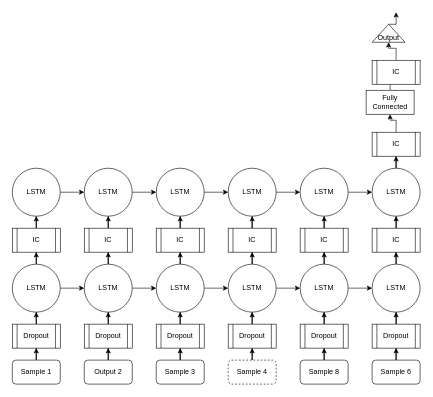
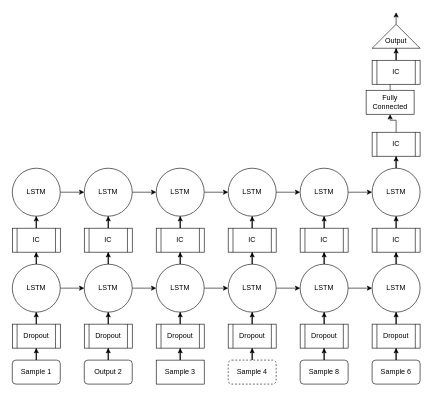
(389, 33) -> (396, 36)
(180, 372) -> (180, 372)
